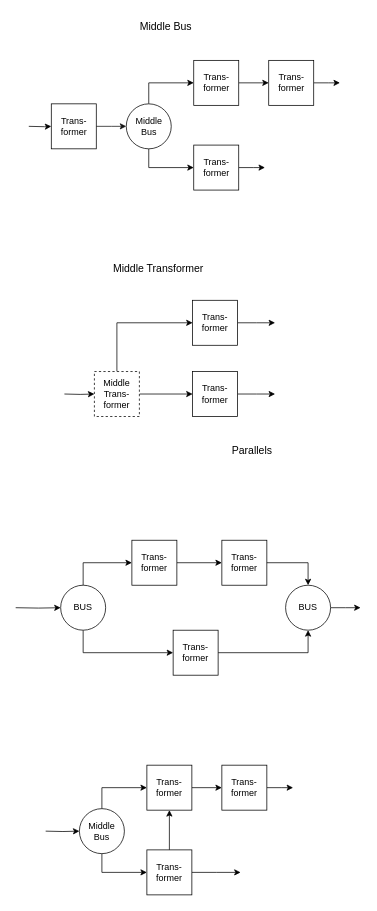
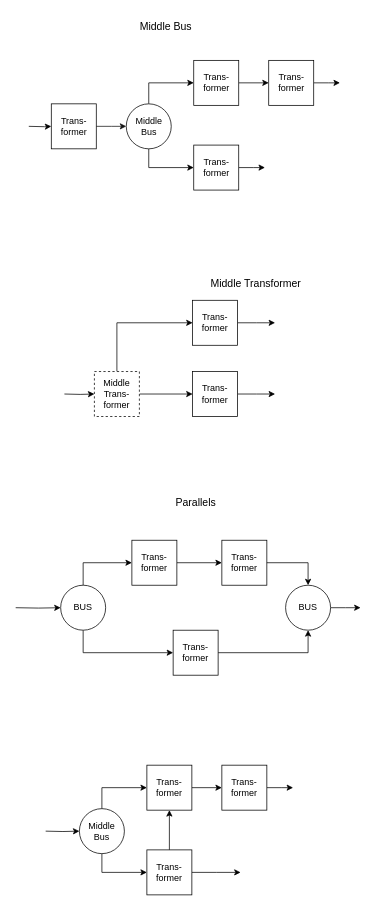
(158, 269) -> (255, 284)
(252, 450) -> (195, 503)
